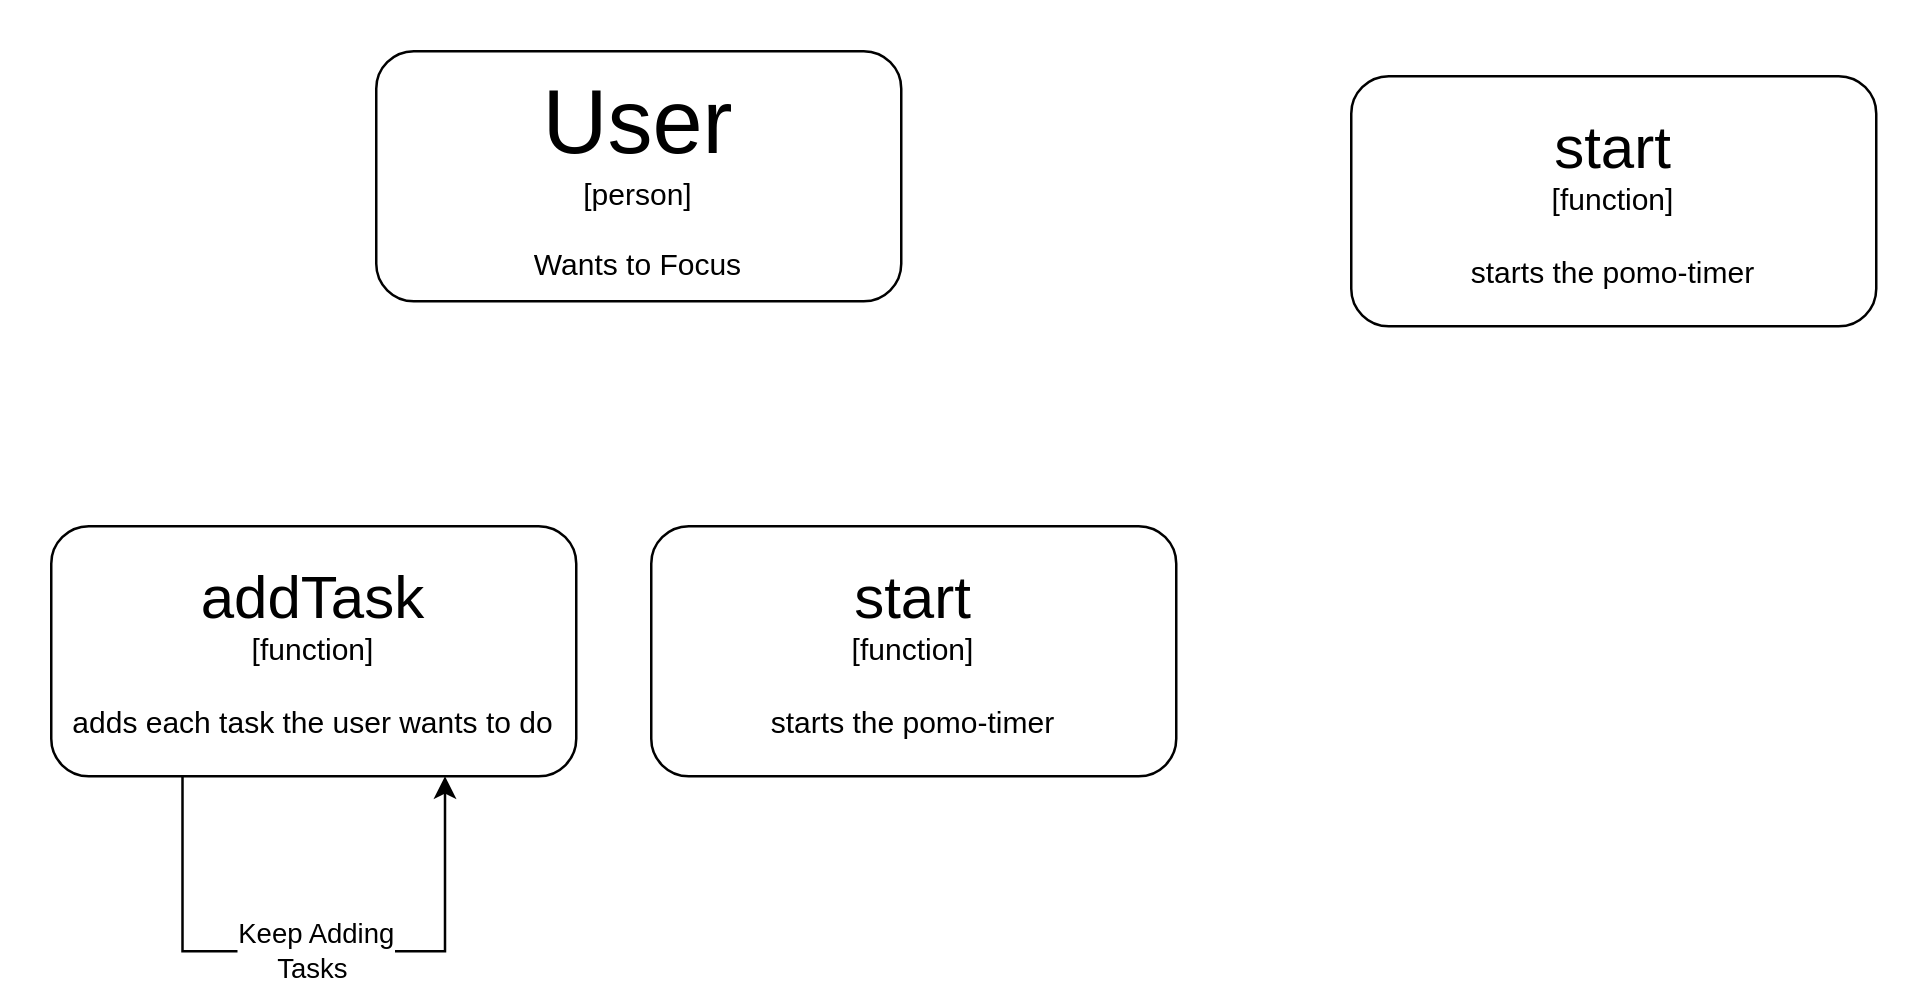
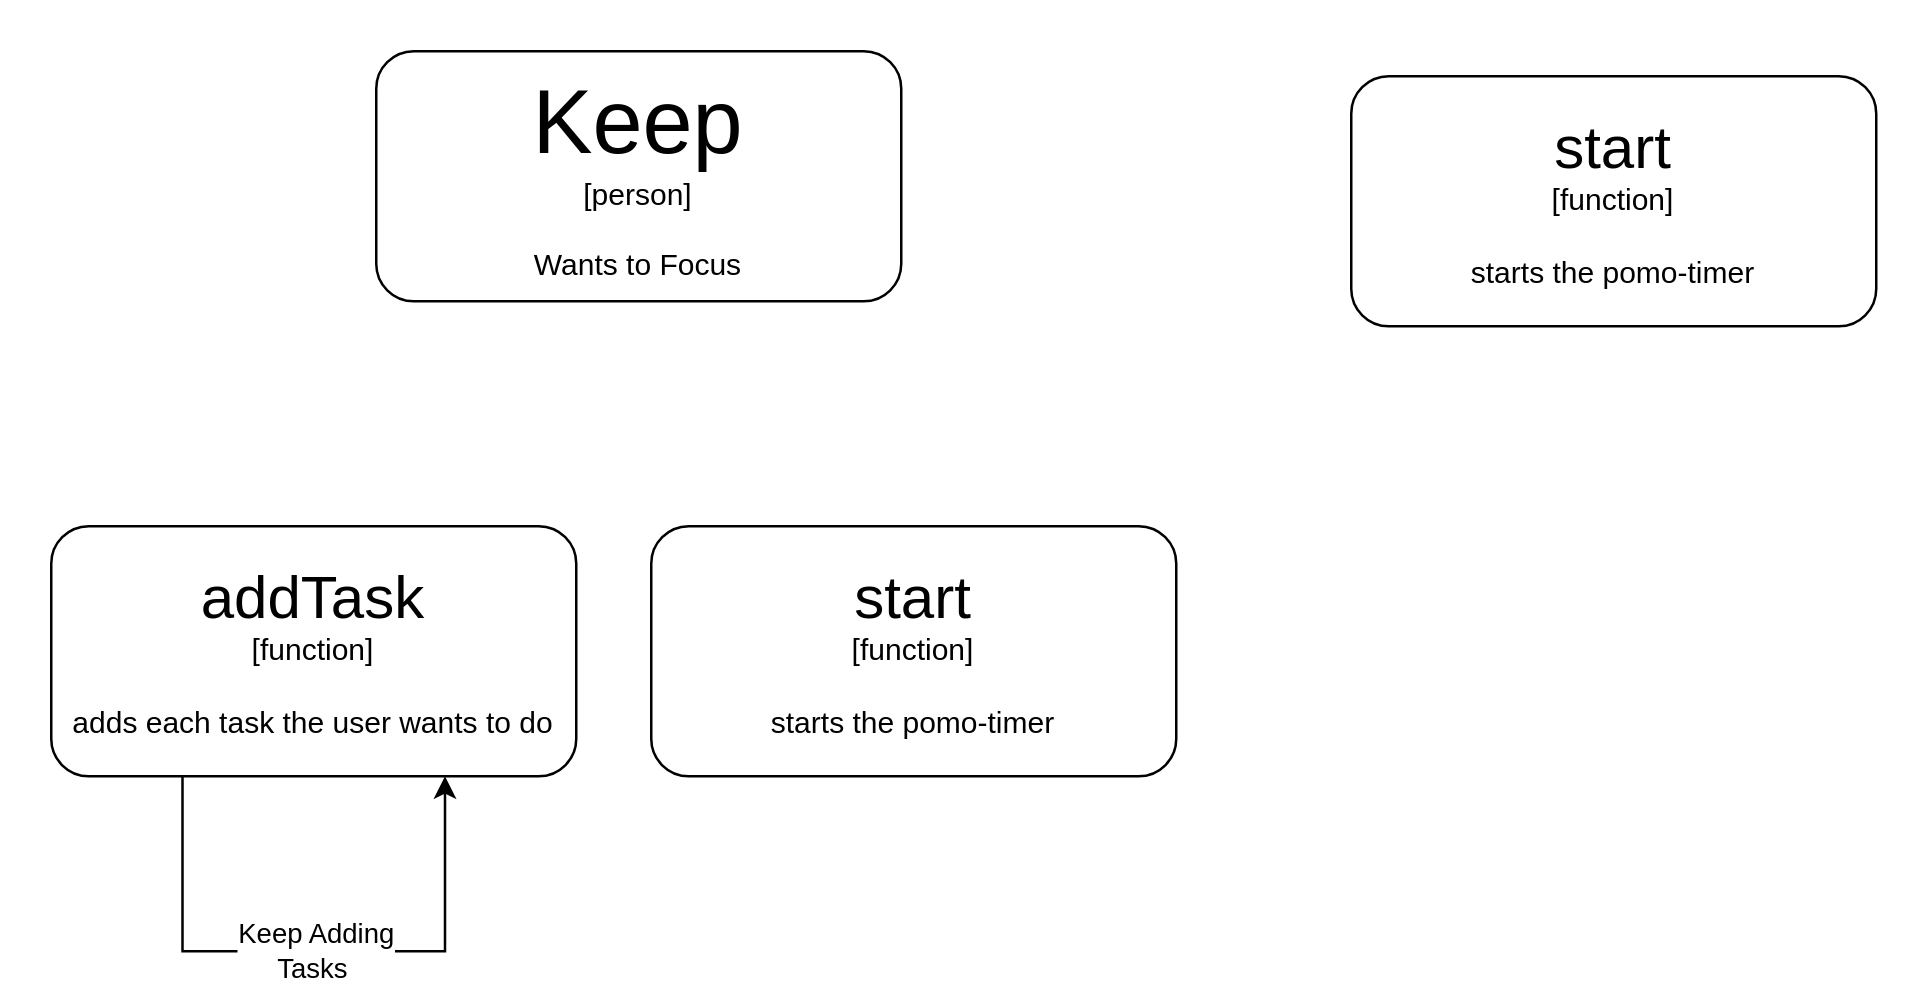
(639, 176) -> (639, 176)
